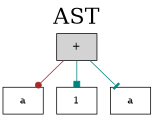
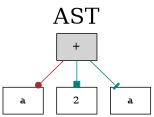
(77, 101) -> (77, 101)
